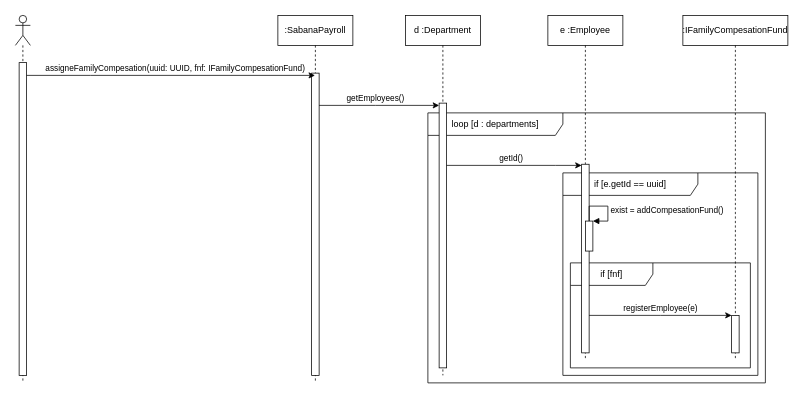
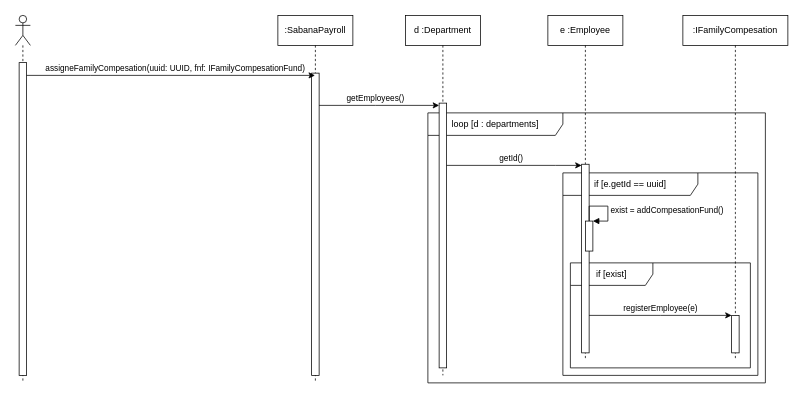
(735, 30) -> (735, 30)
(612, 274) -> (612, 274)
